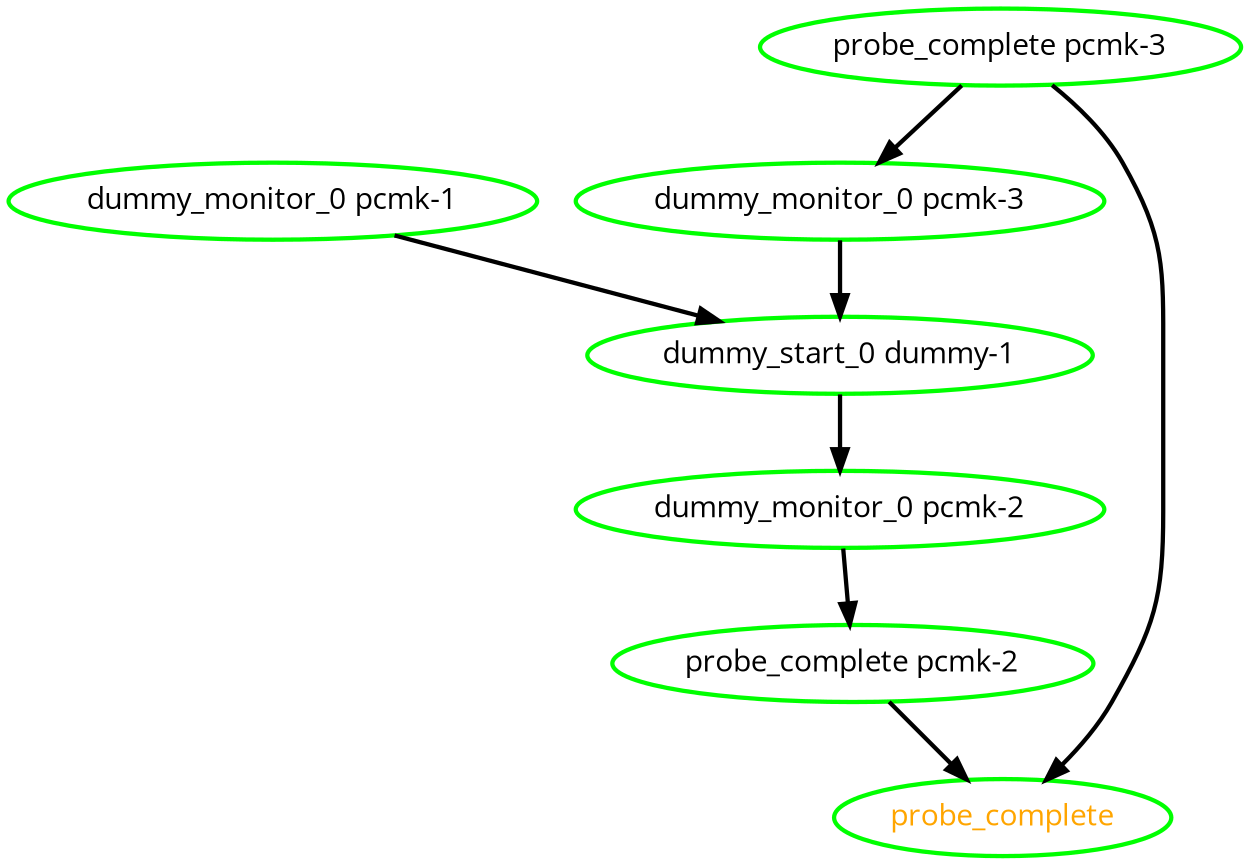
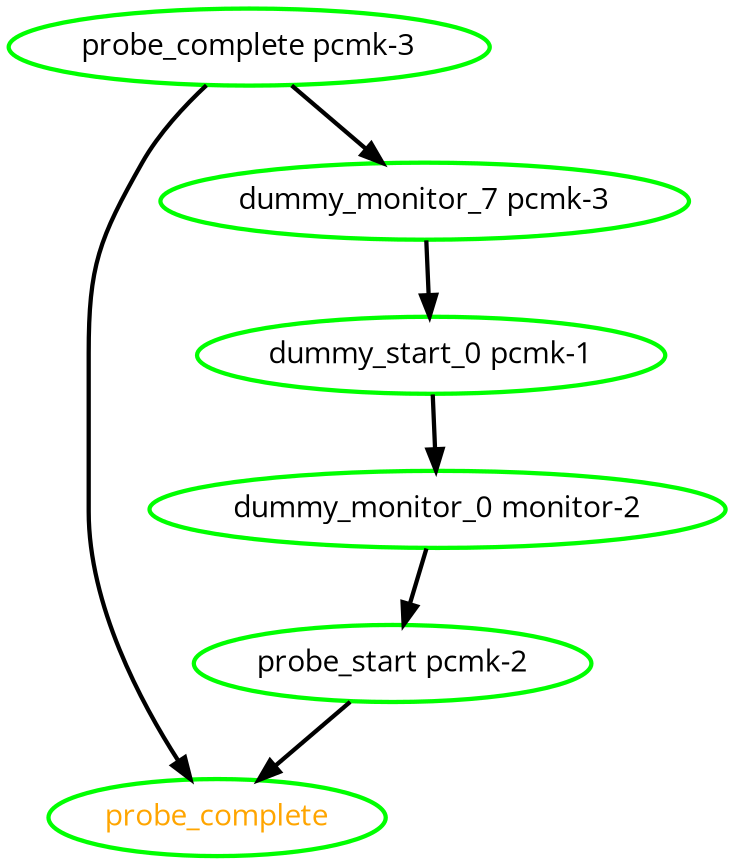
(273, 201) -> none
(840, 201) -> (425, 201)
(840, 355) -> (431, 355)
(840, 509) -> (438, 509)
(853, 663) -> (393, 663)
